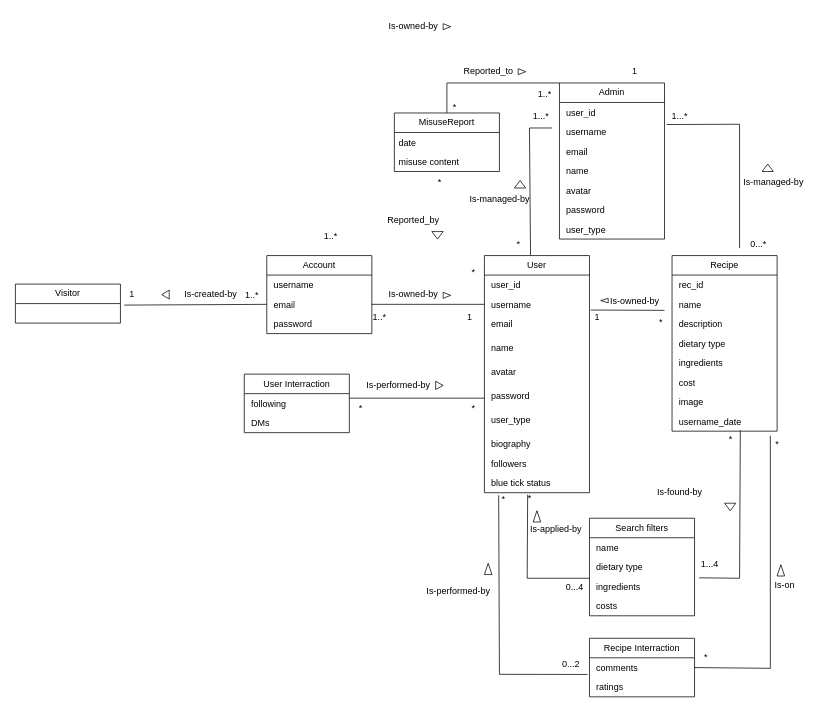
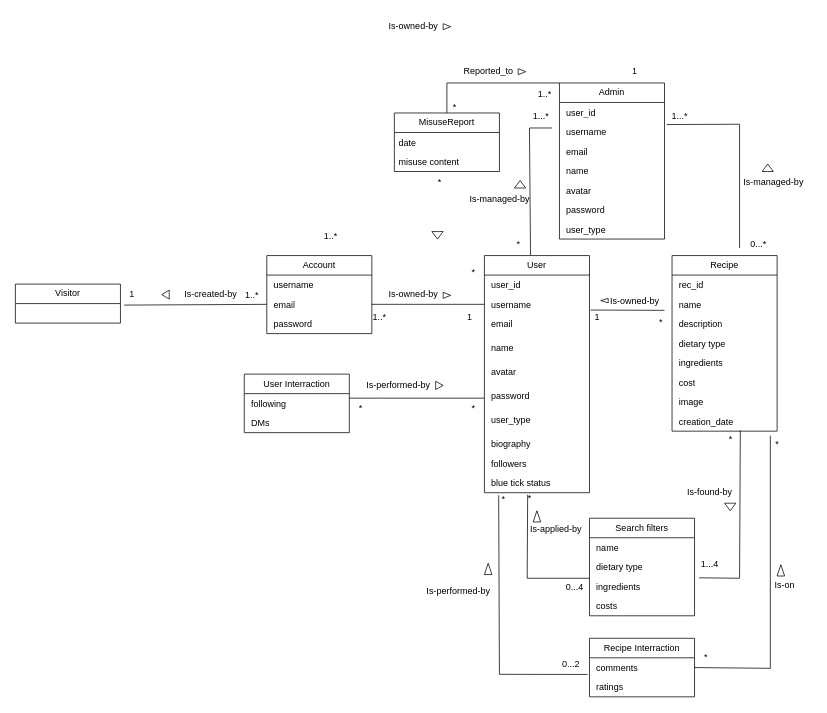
(413, 220) -> none
(709, 422) -> (708, 422)
(679, 492) -> (709, 492)
